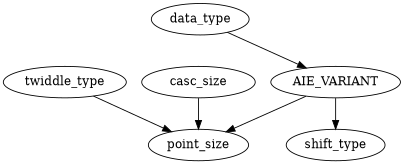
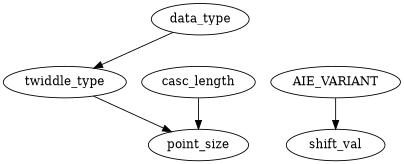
(263, 48) -> (137, 48)
(198, 82) -> (198, 82)
(270, 112) -> none
(336, 145) -> (336, 145)
